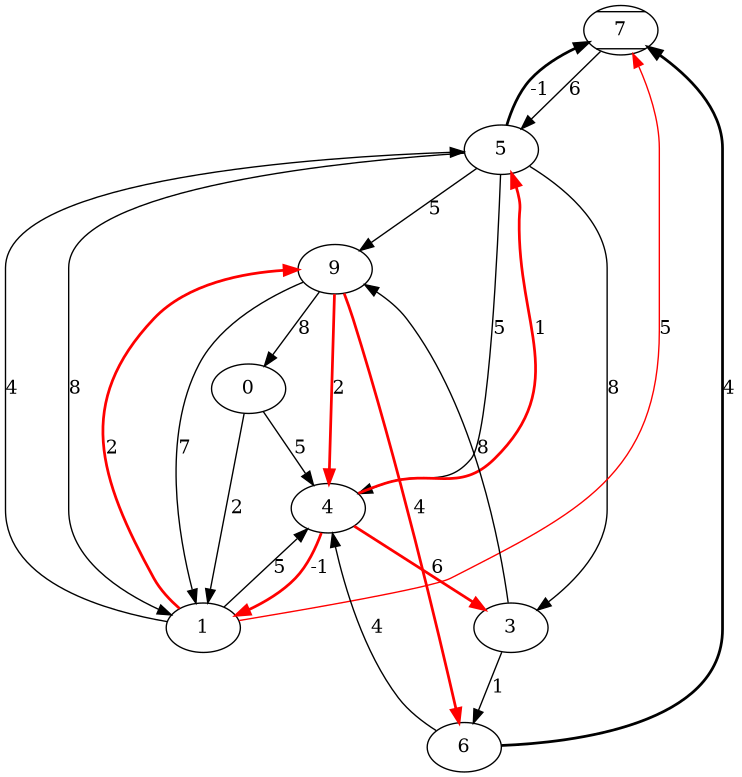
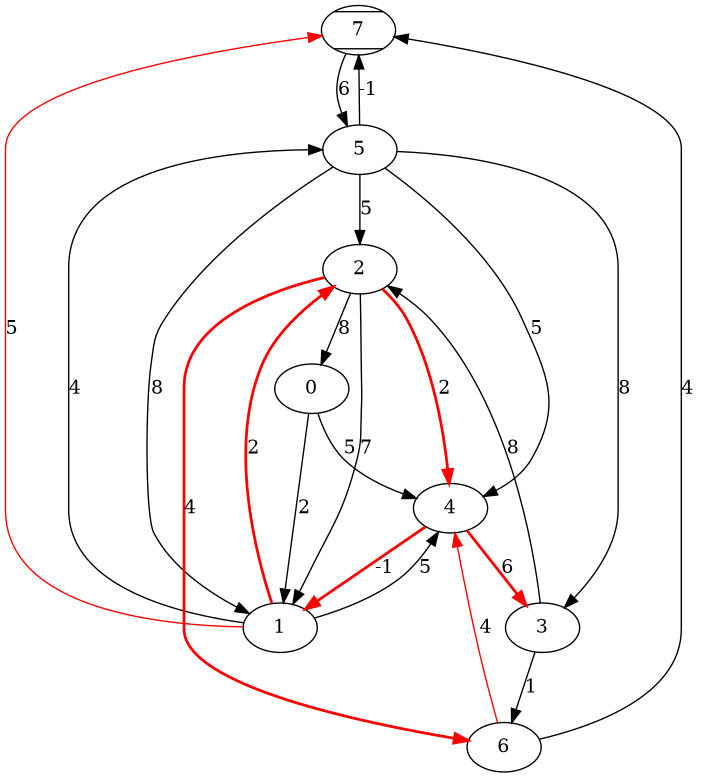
(532, 78) -> (359, 97)
(335, 269) -> (360, 269)
(531, 400) -> none
(723, 467) -> (681, 332)
(369, 649) -> (475, 635)
